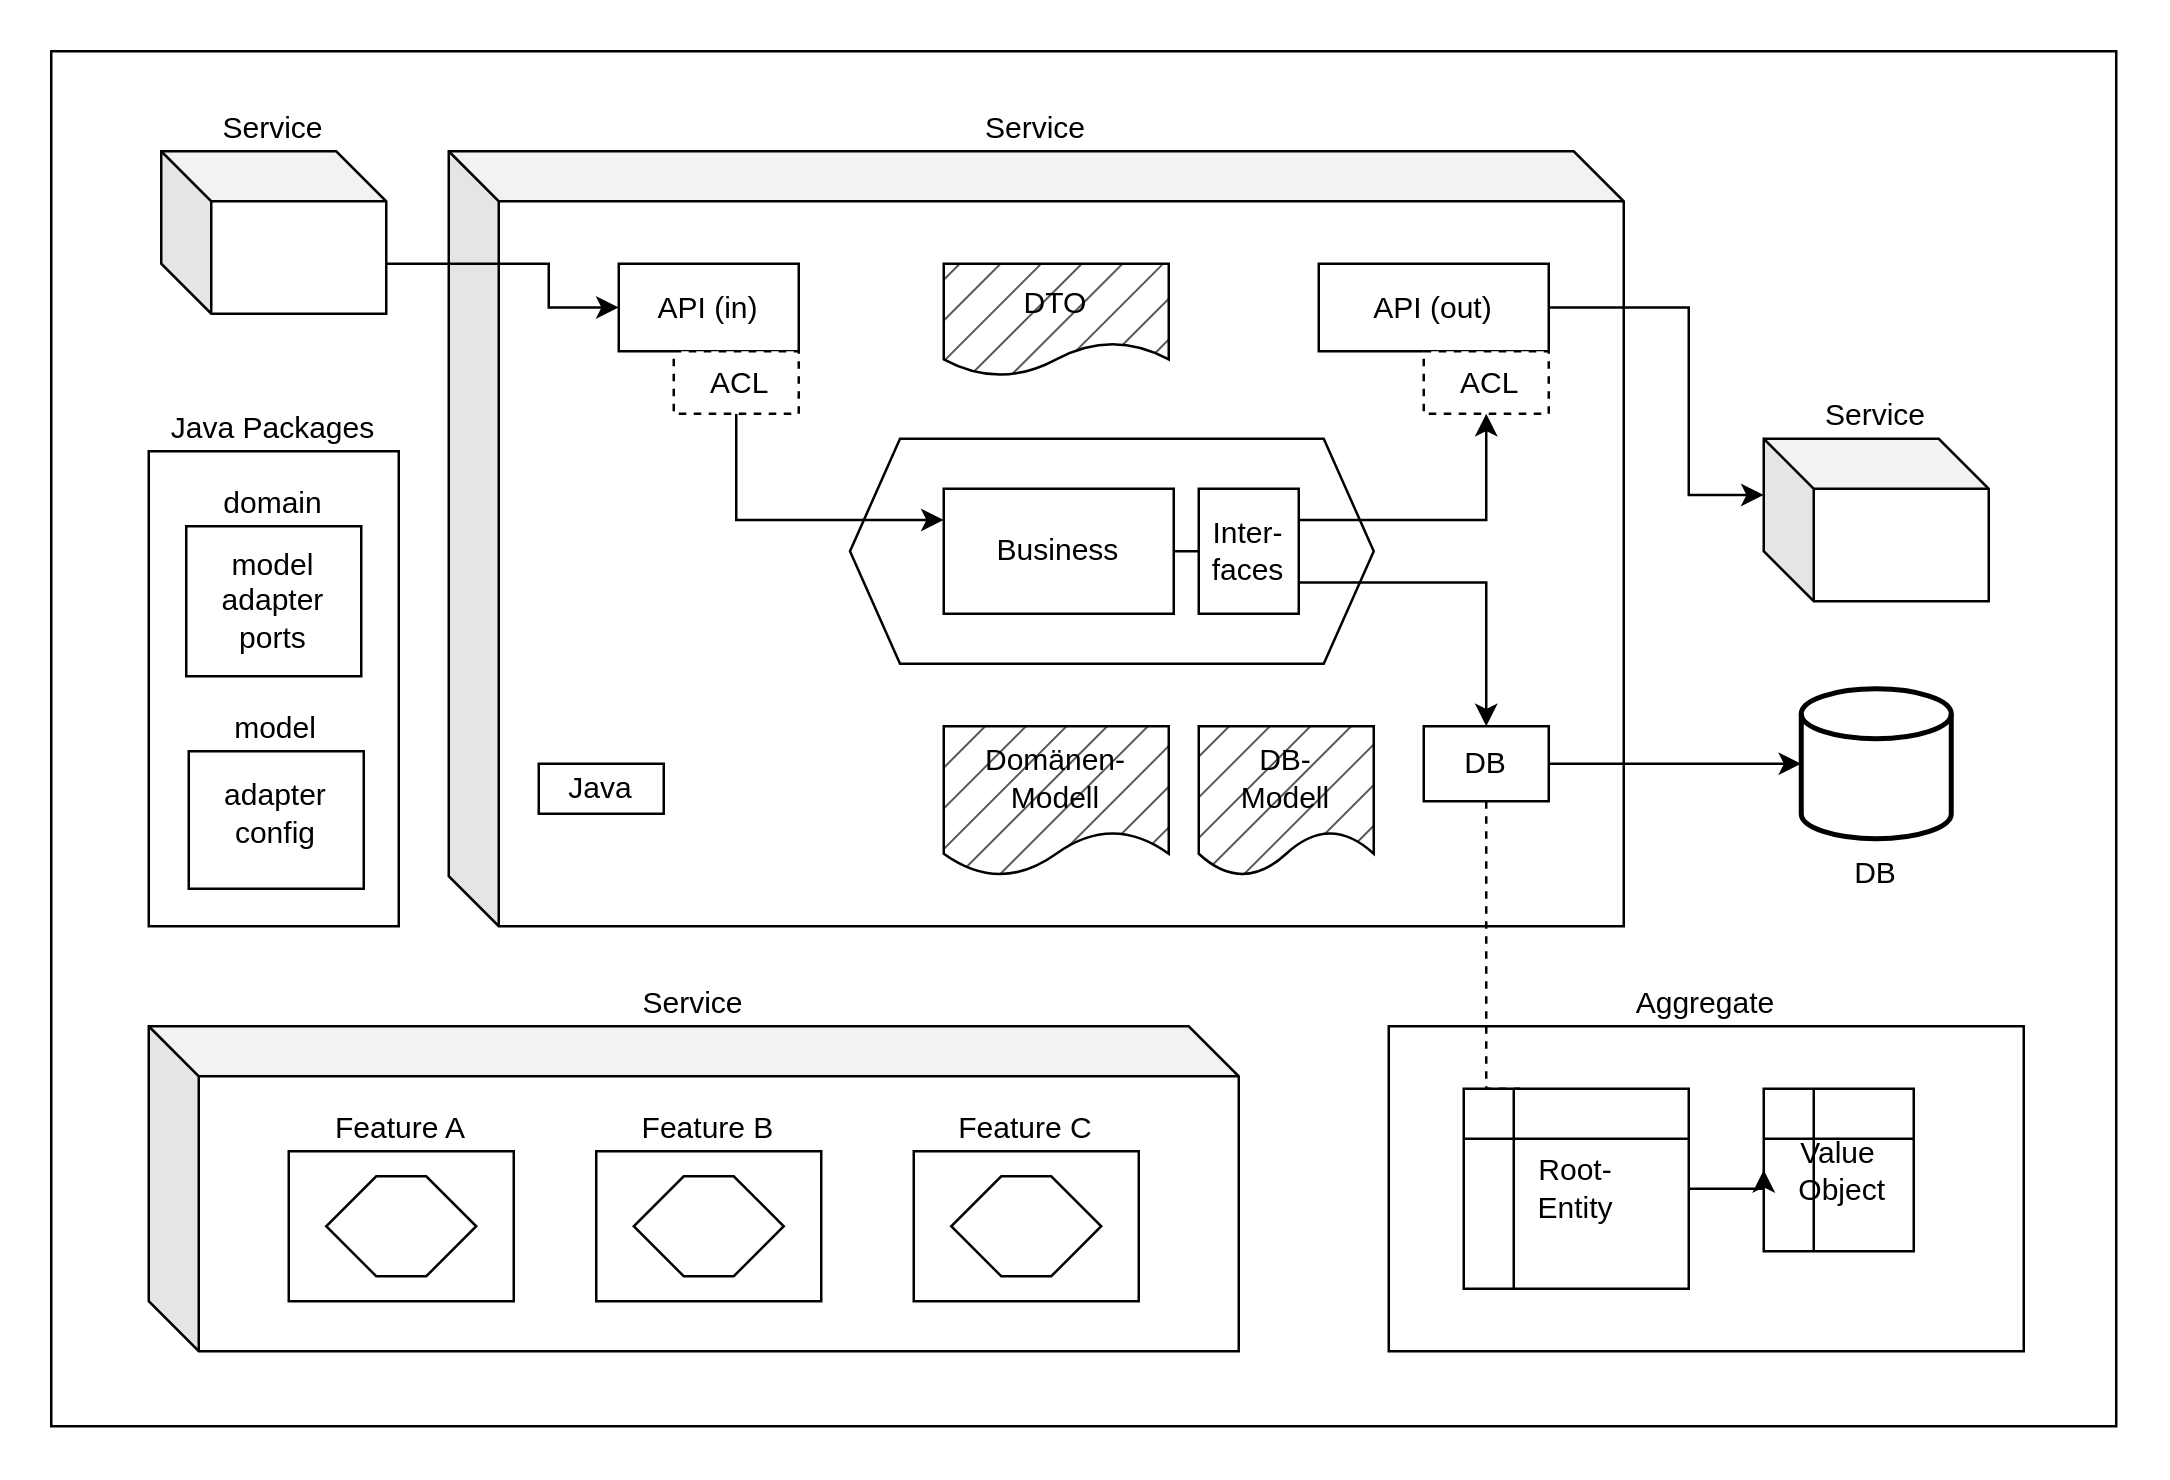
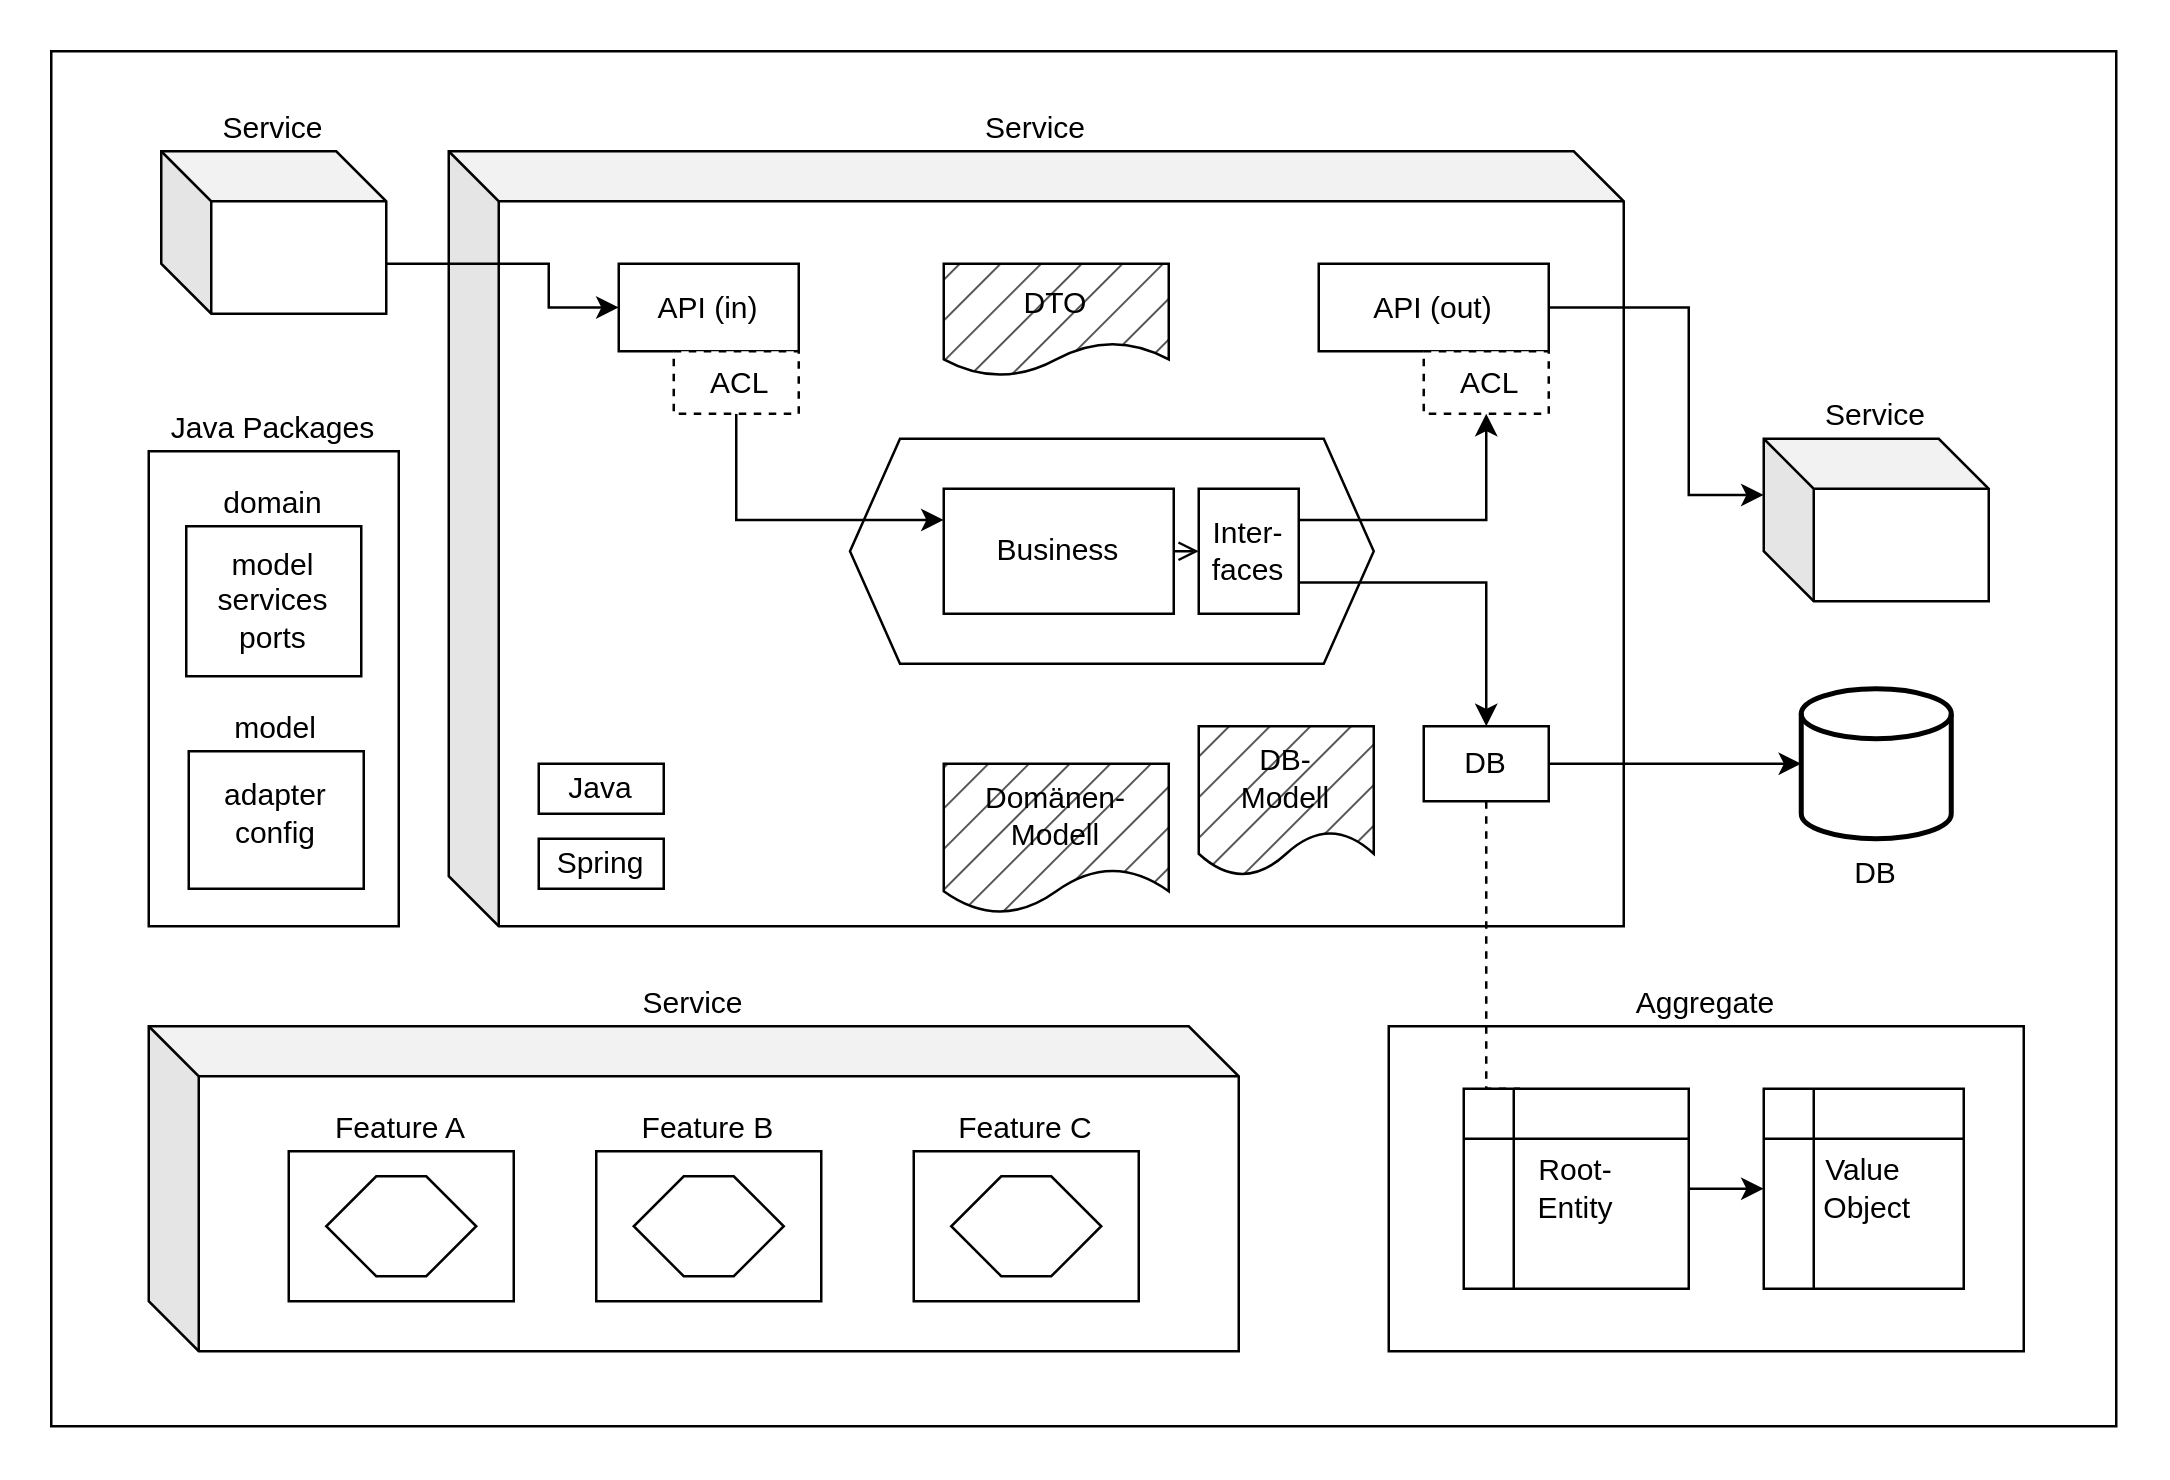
(1191, 551) -> (1190, 551)
(274, 601) -> (274, 601)
(1056, 801) -> (1056, 839)
none -> (601, 864)
(1839, 1170) -> (1864, 1189)
